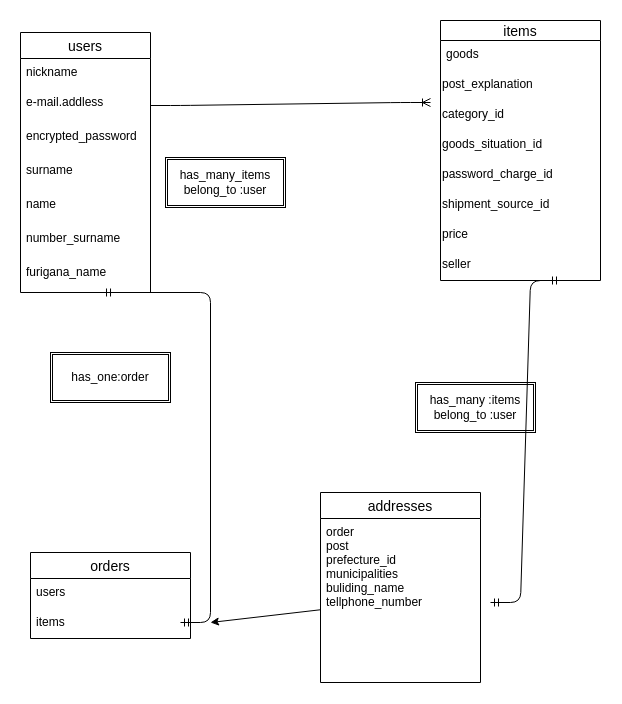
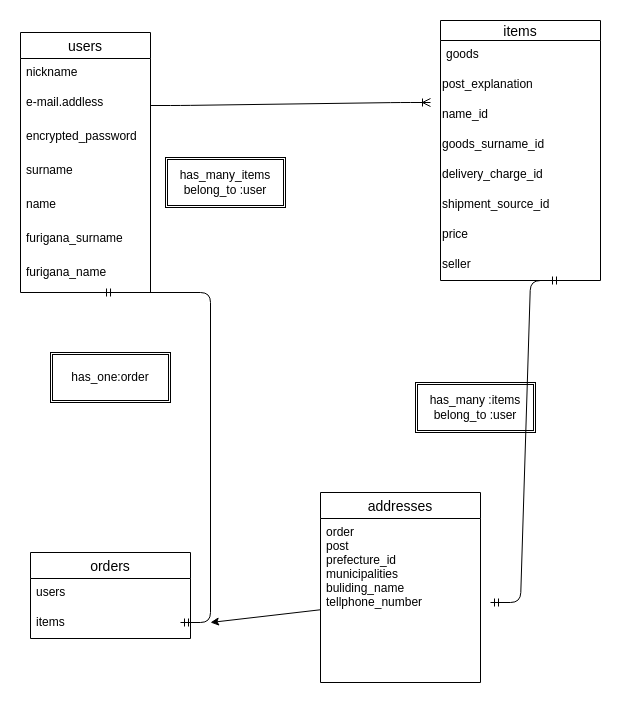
(478, 115) -> (464, 115)
(498, 145) -> (495, 145)
(501, 175) -> (498, 175)
(73, 238) -> (78, 238)
